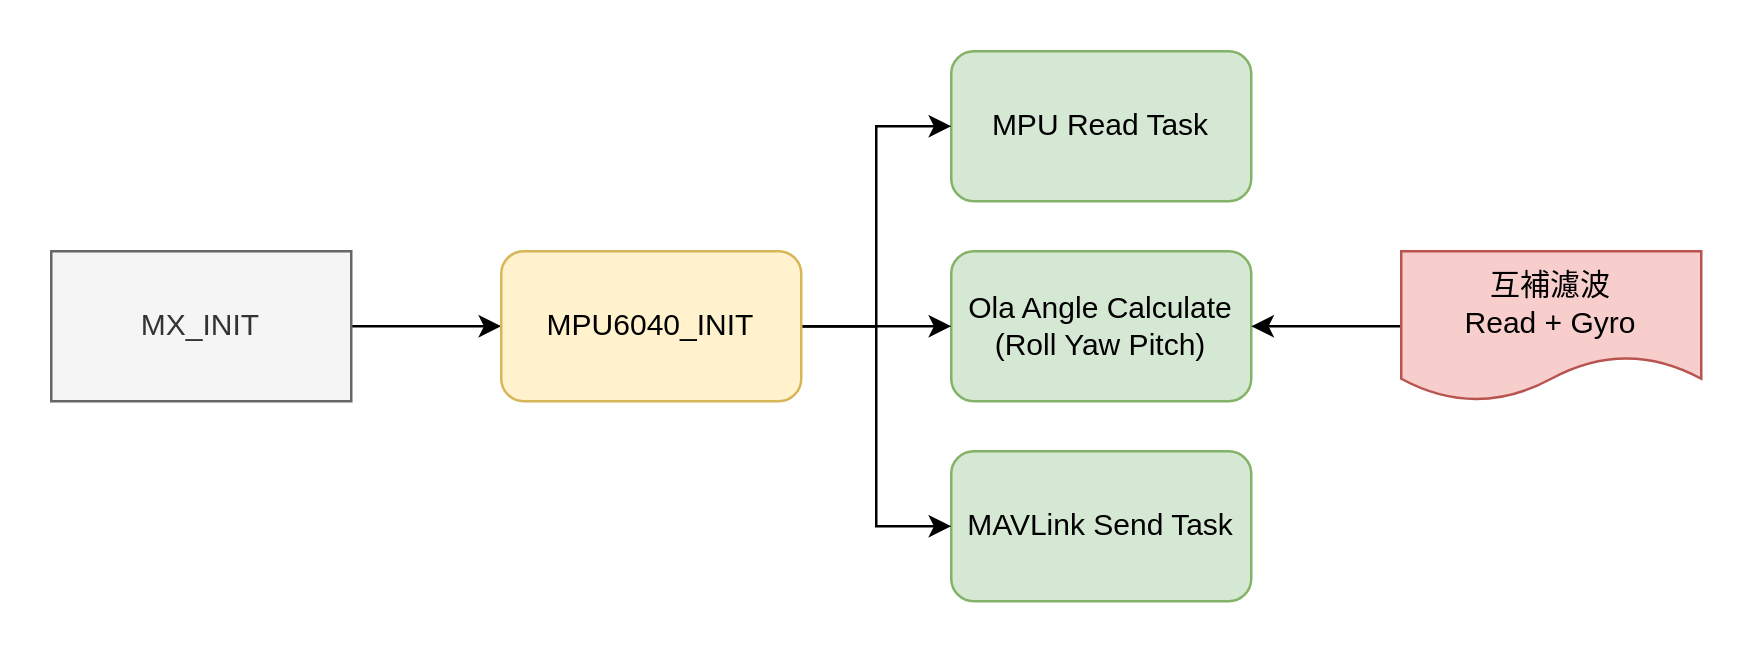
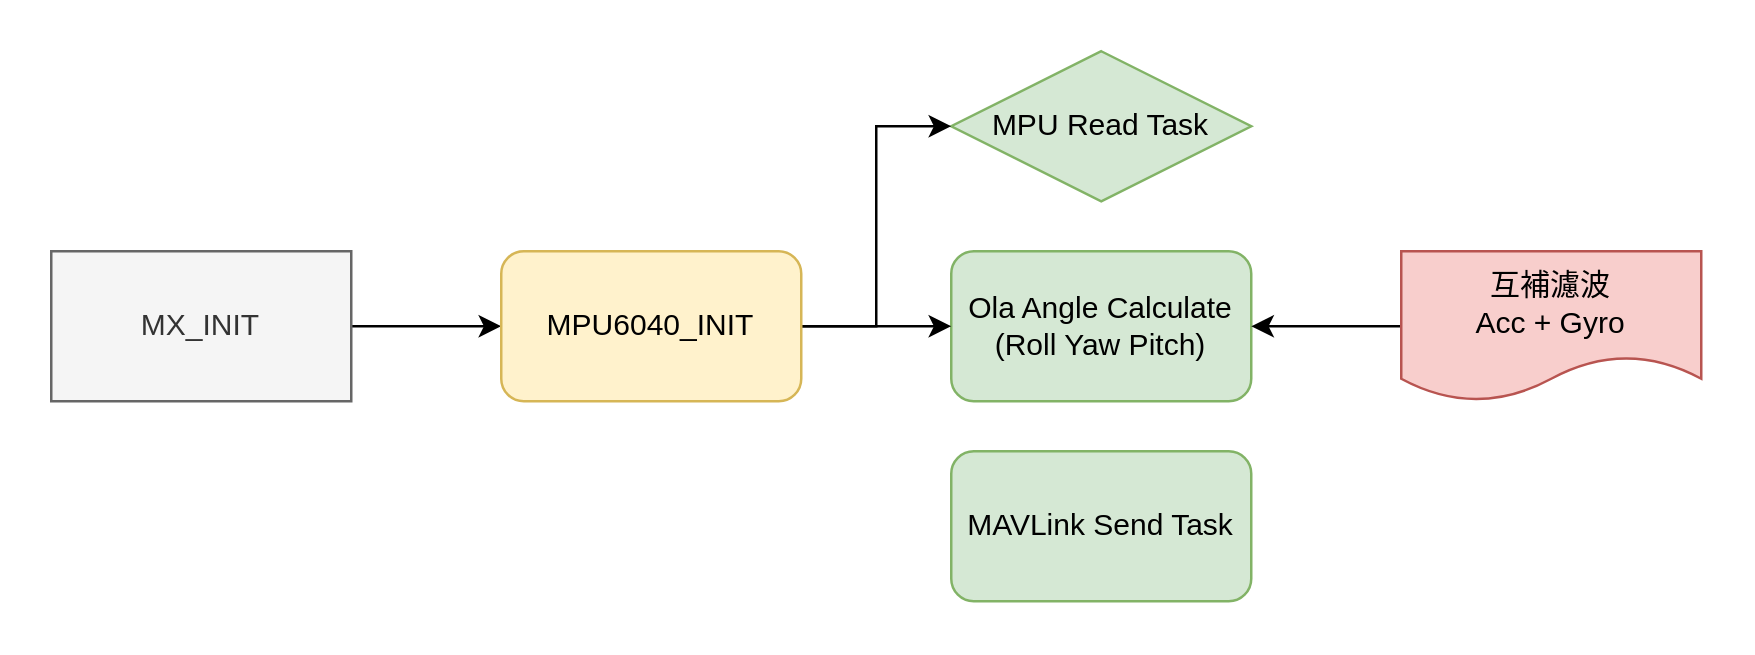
(1101, 126) -> (1101, 126)
(1551, 304) -> (1551, 304)
(876, 458) -> none
